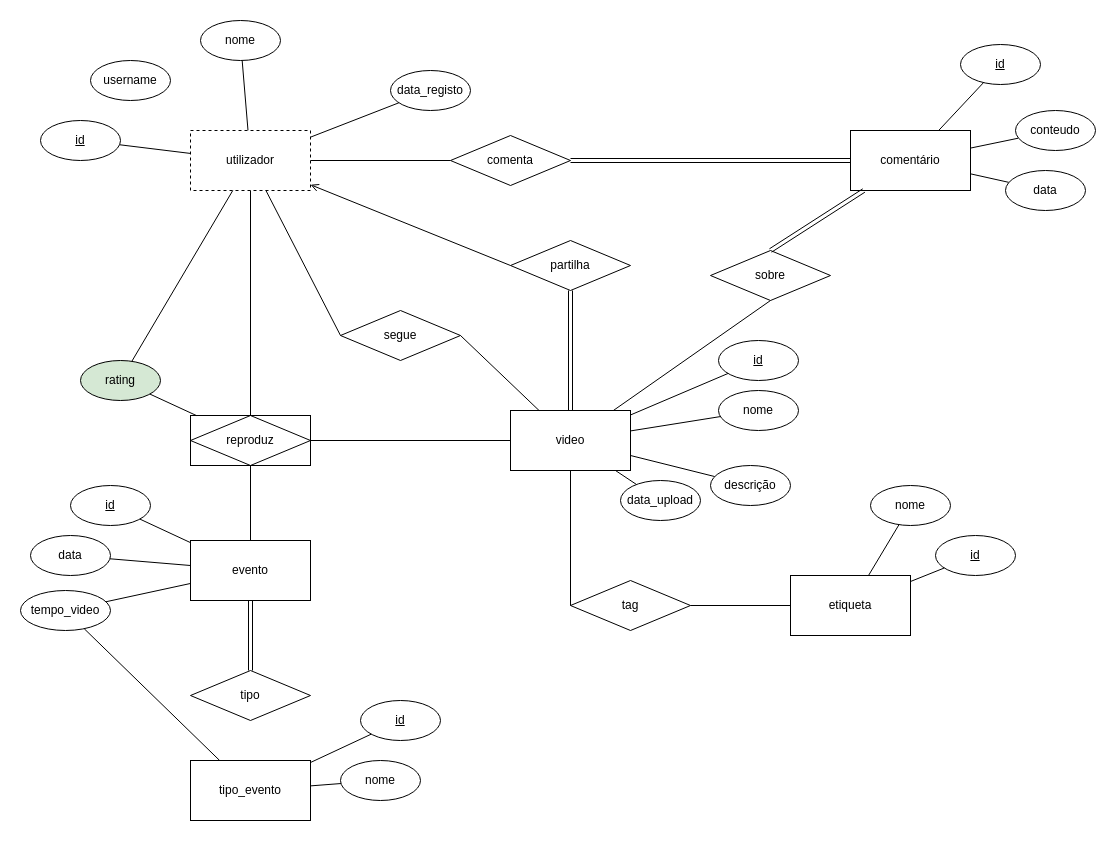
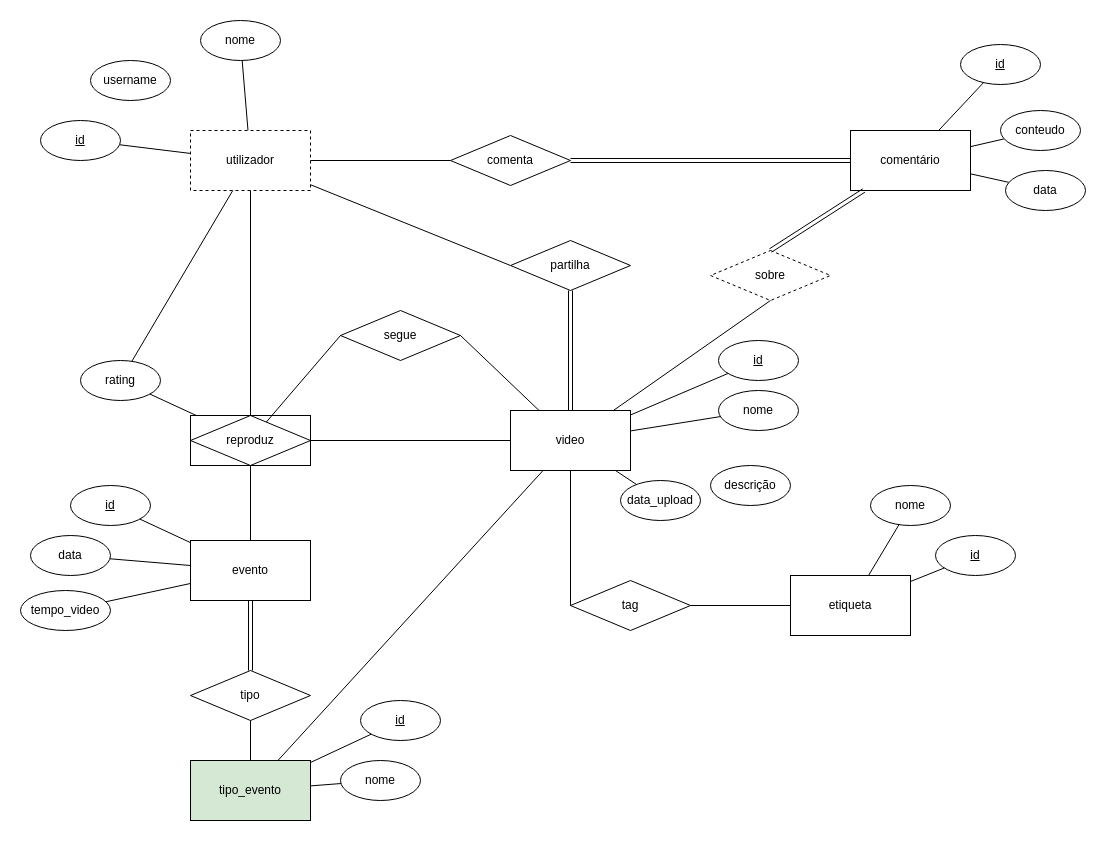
(431, 91) -> none
(355, 120) -> none
(1056, 131) -> (1041, 131)
(315, 187) -> (314, 186)
(303, 263) -> (303, 379)
(771, 276) -> (771, 276)
(121, 381) -> (121, 381)
(673, 466) -> (411, 616)
(152, 695) -> (251, 741)
(251, 791) -> (251, 791)
